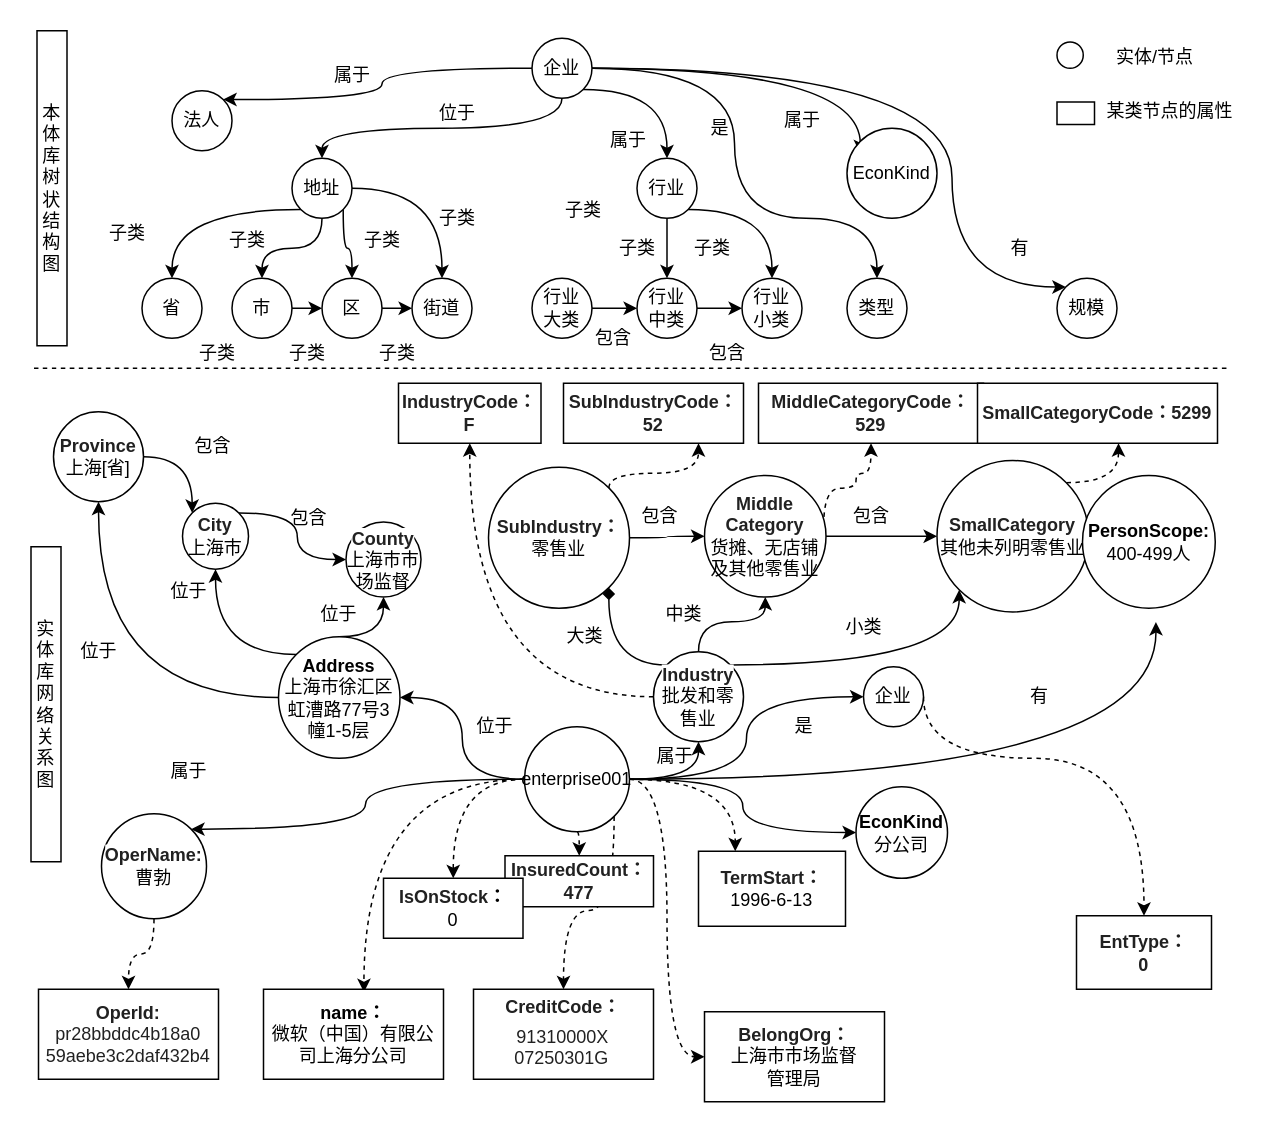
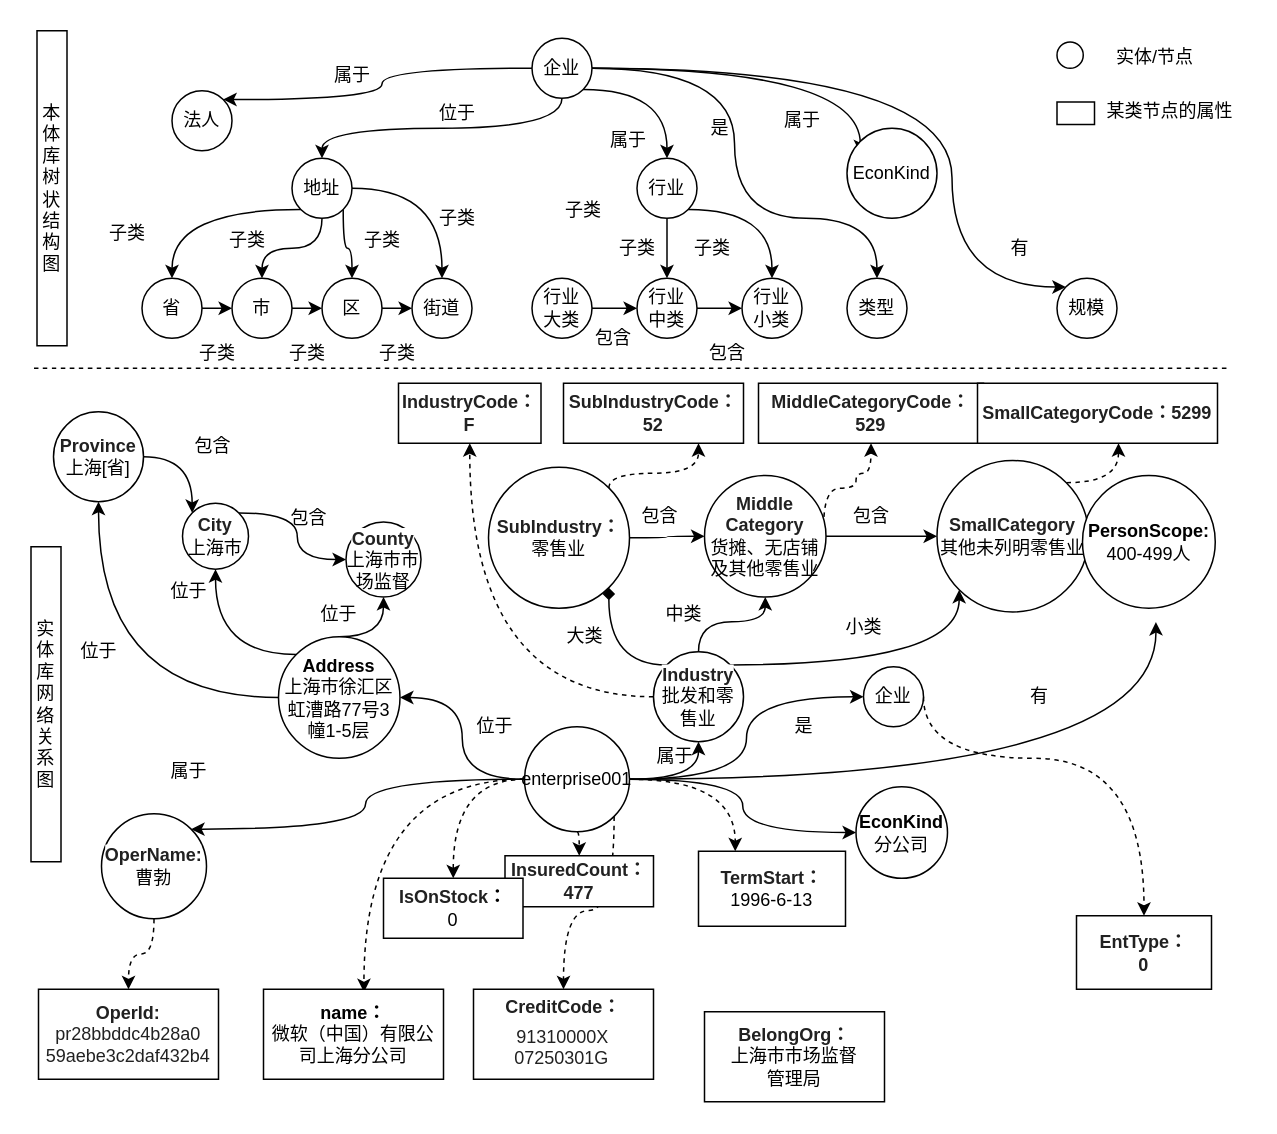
none -> (212, 308)
(667, 920) -> none
(128, 1034) -> (128, 1034)
